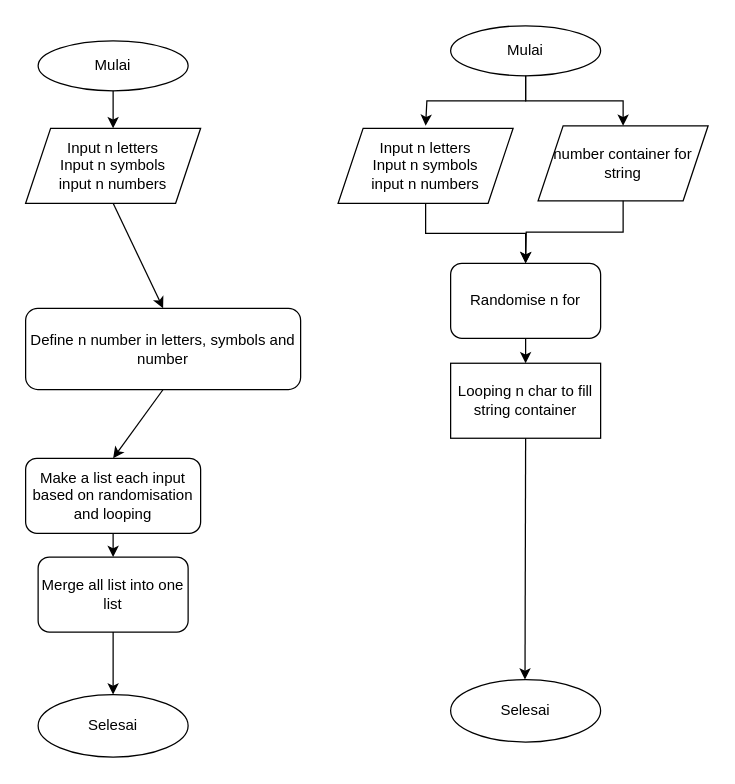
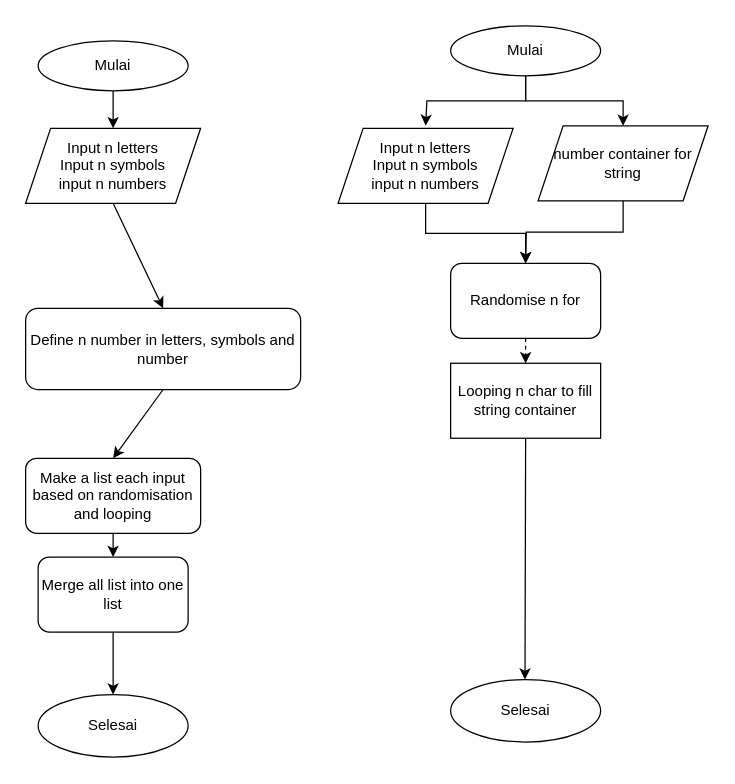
(526, 347) -> (526, 347)
